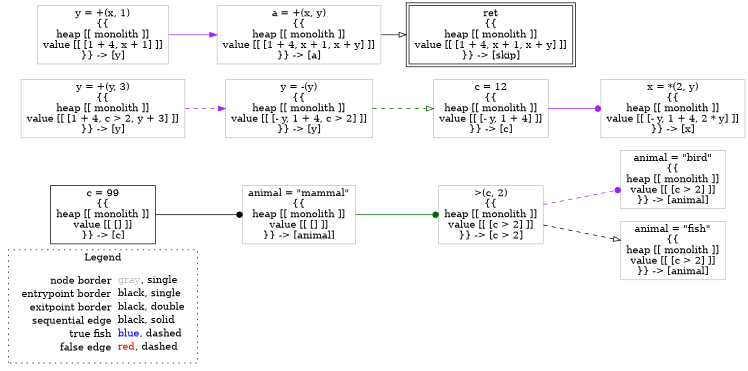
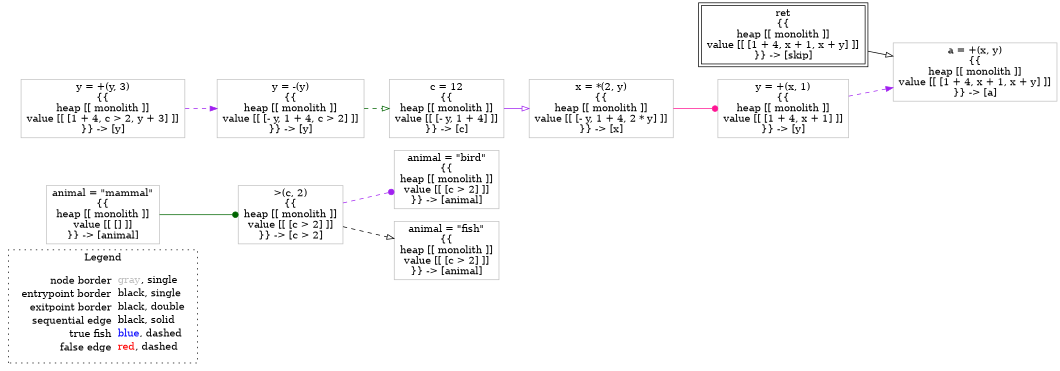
(189, 35) -> (867, 93)
(390, 35) -> (877, 53)
(572, 109) -> (513, 109)
none -> (693, 109)
(103, 215) -> none
